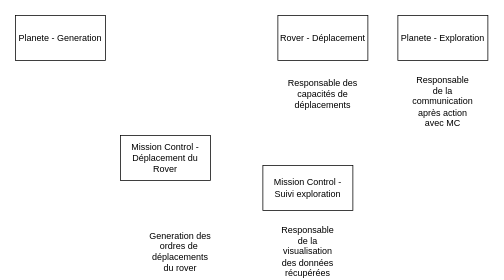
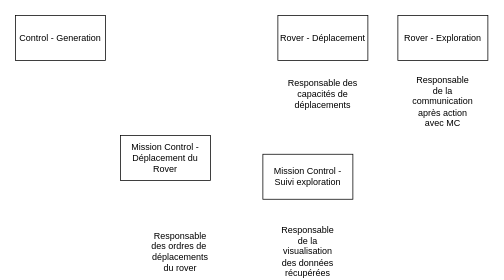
(60, 38) -> (60, 38)
(443, 38) -> (443, 38)
(308, 188) -> (308, 177)
(180, 252) -> (180, 252)
